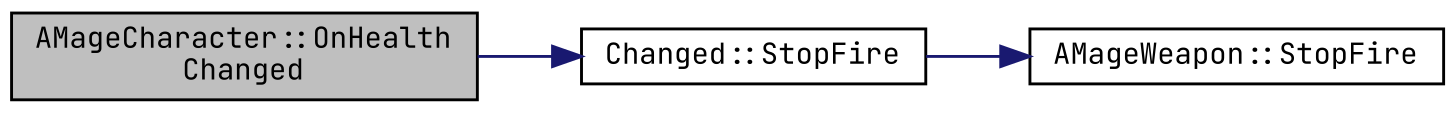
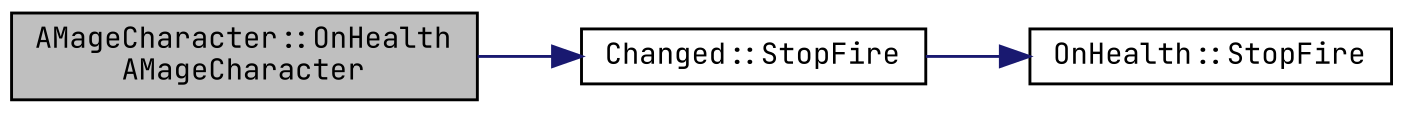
(244, 56) -> (244, 56)
(1237, 56) -> (1211, 56)
